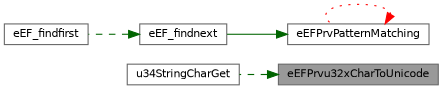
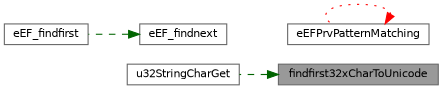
(252, 34) -> none
(183, 74) -> (183, 74)
(358, 74) -> (358, 74)
